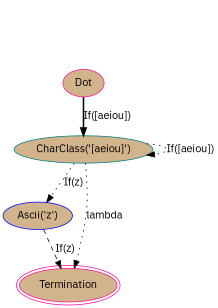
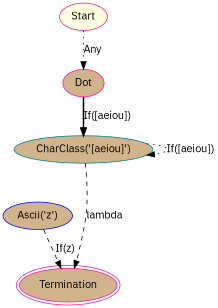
none -> (83, 17)
(63, 180) -> none
(86, 212) -> (86, 212)
